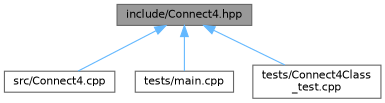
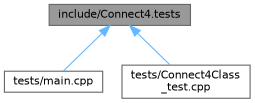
(184, 15) -> (120, 15)
(60, 82) -> none
